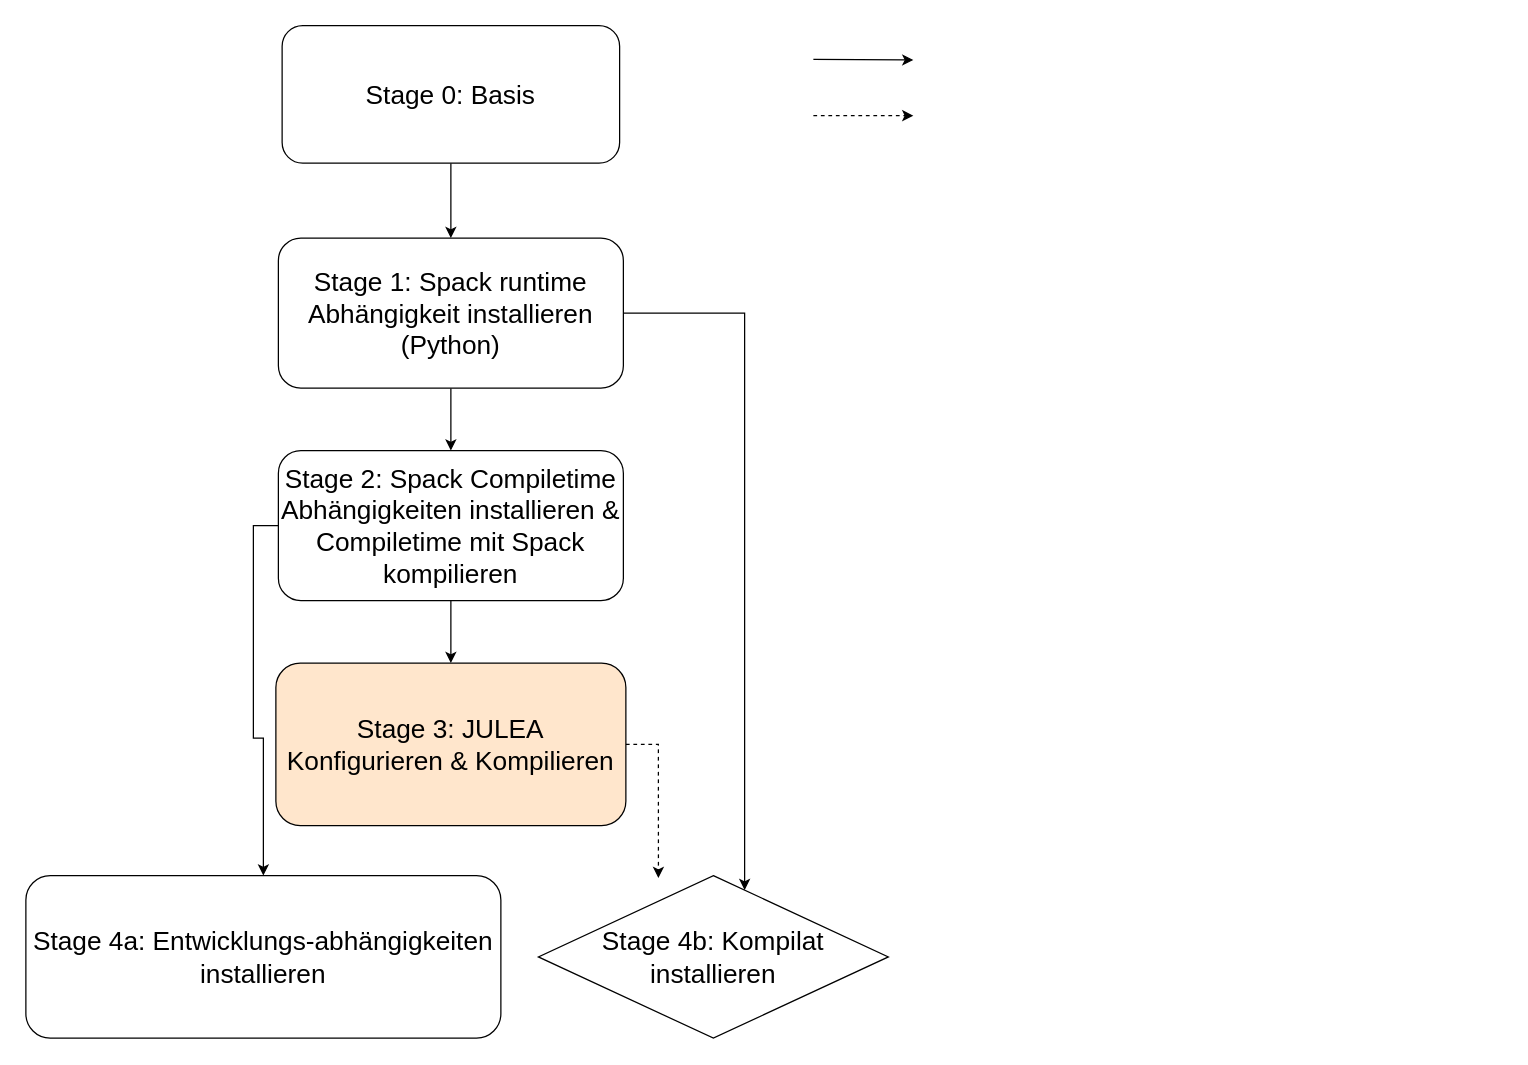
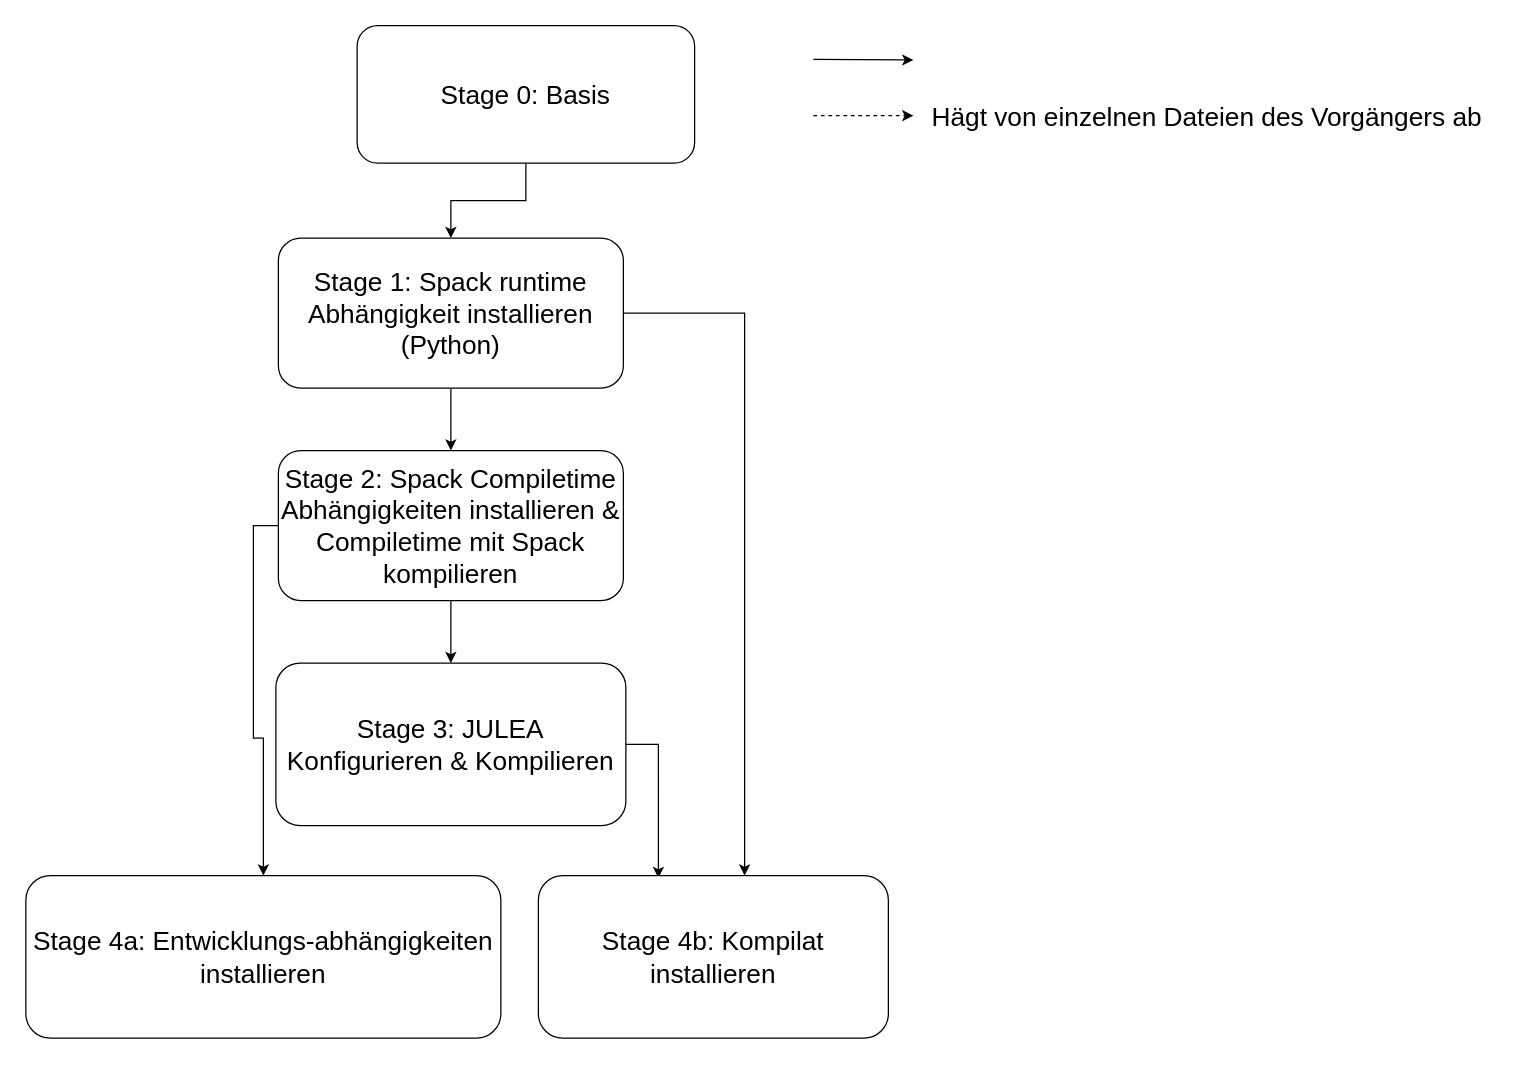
(451, 94) -> (526, 94)
none -> (1215, 116)
(451, 744) -> (451, 744)
(658, 792) -> (658, 792)
(713, 957) -> (713, 957)
